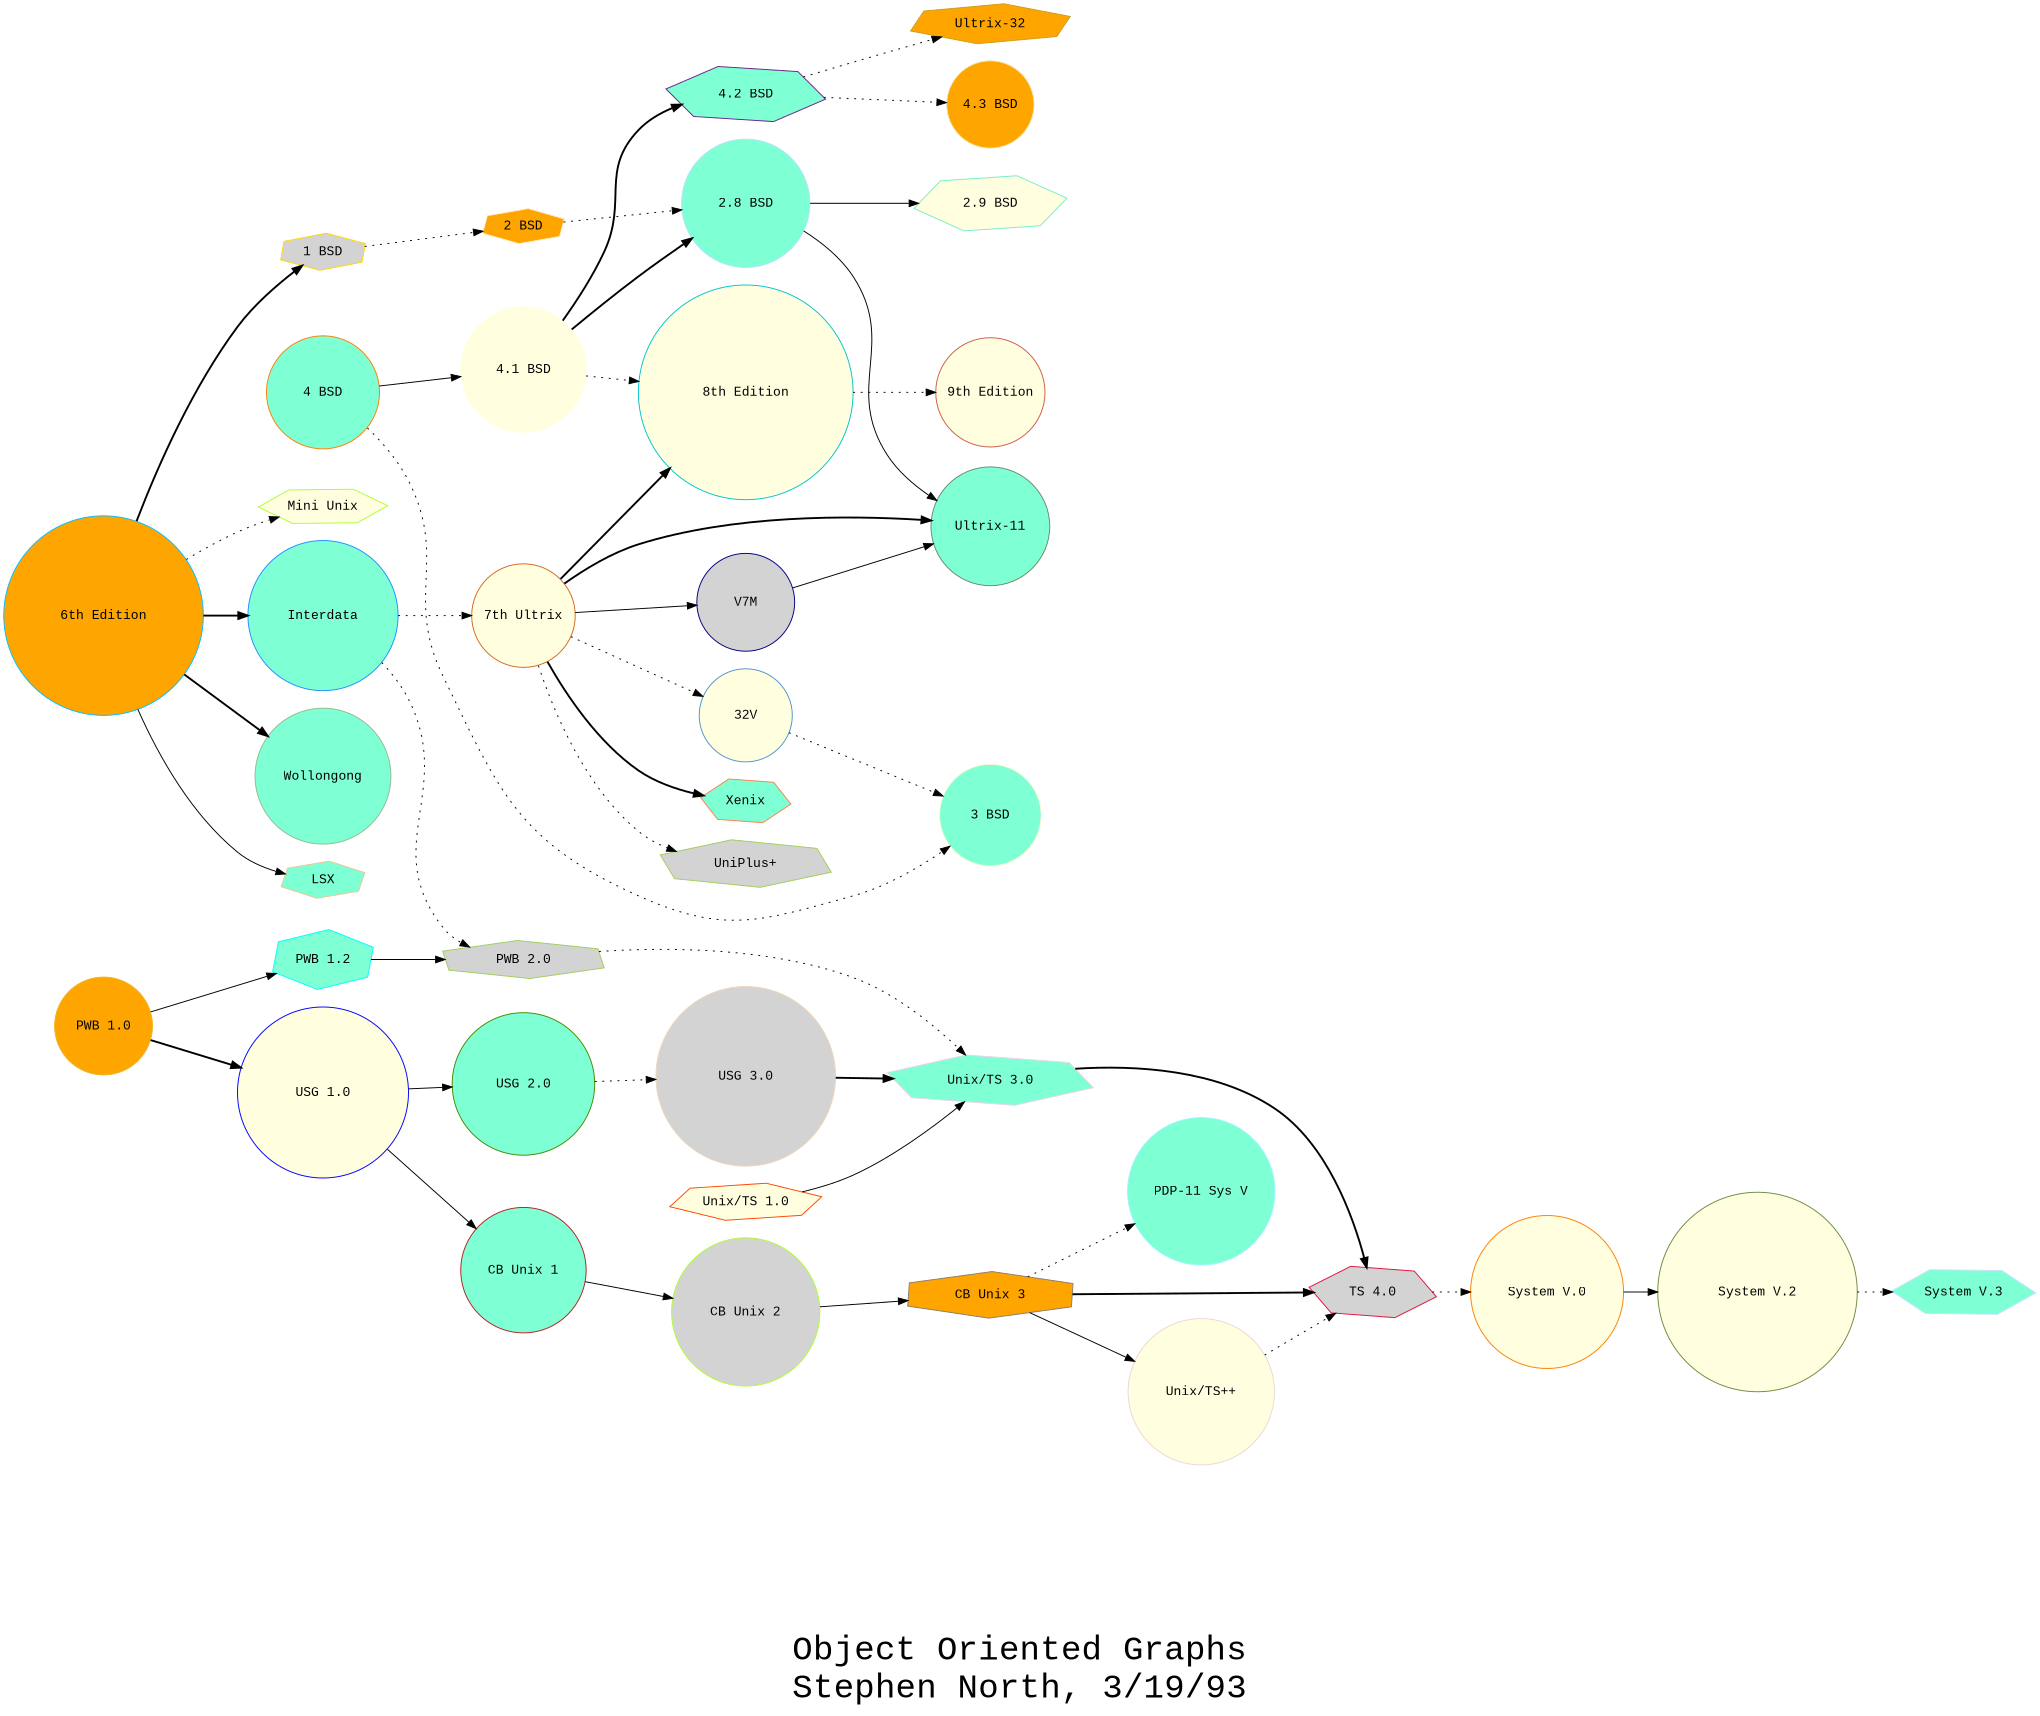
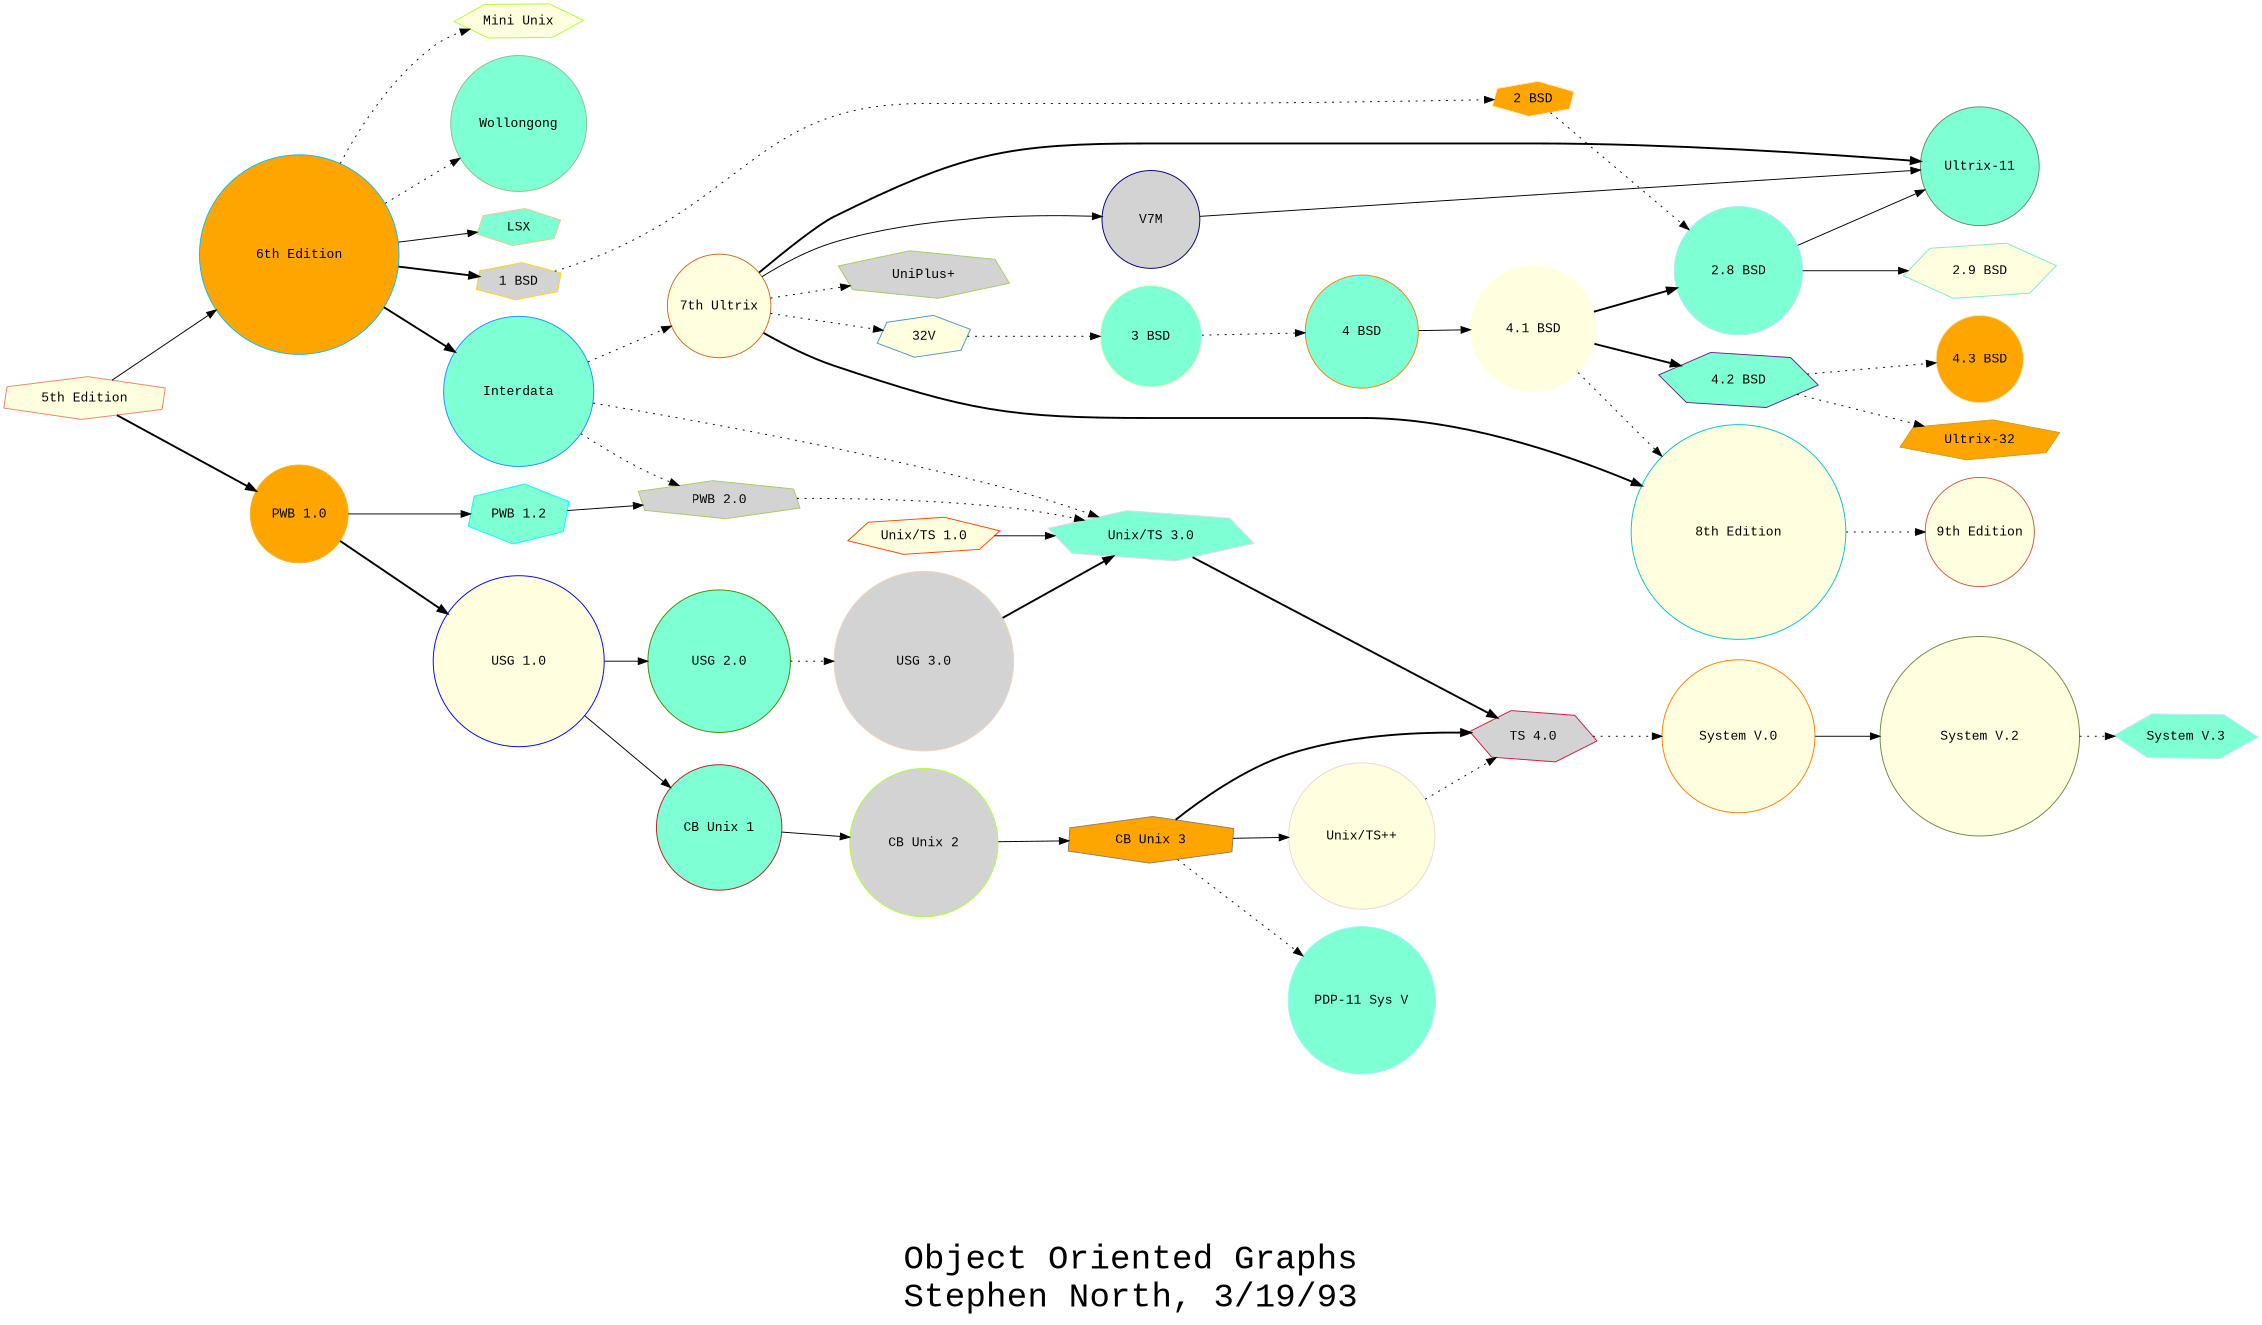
none -> (85, 398)
none -> (843, 450)
(222, 702) -> (418, 183)
(746, 715) -> (924, 336)
(746, 801) -> none
(534, 828) -> (1249, 334)
